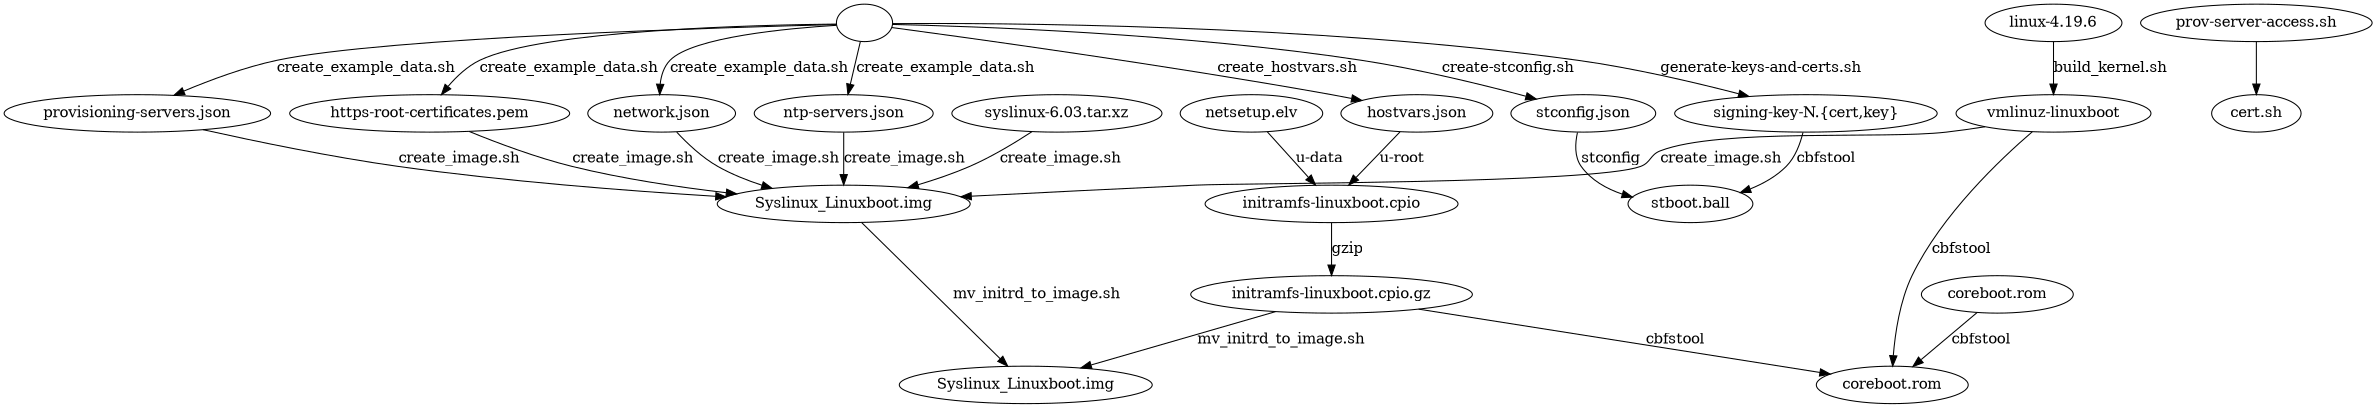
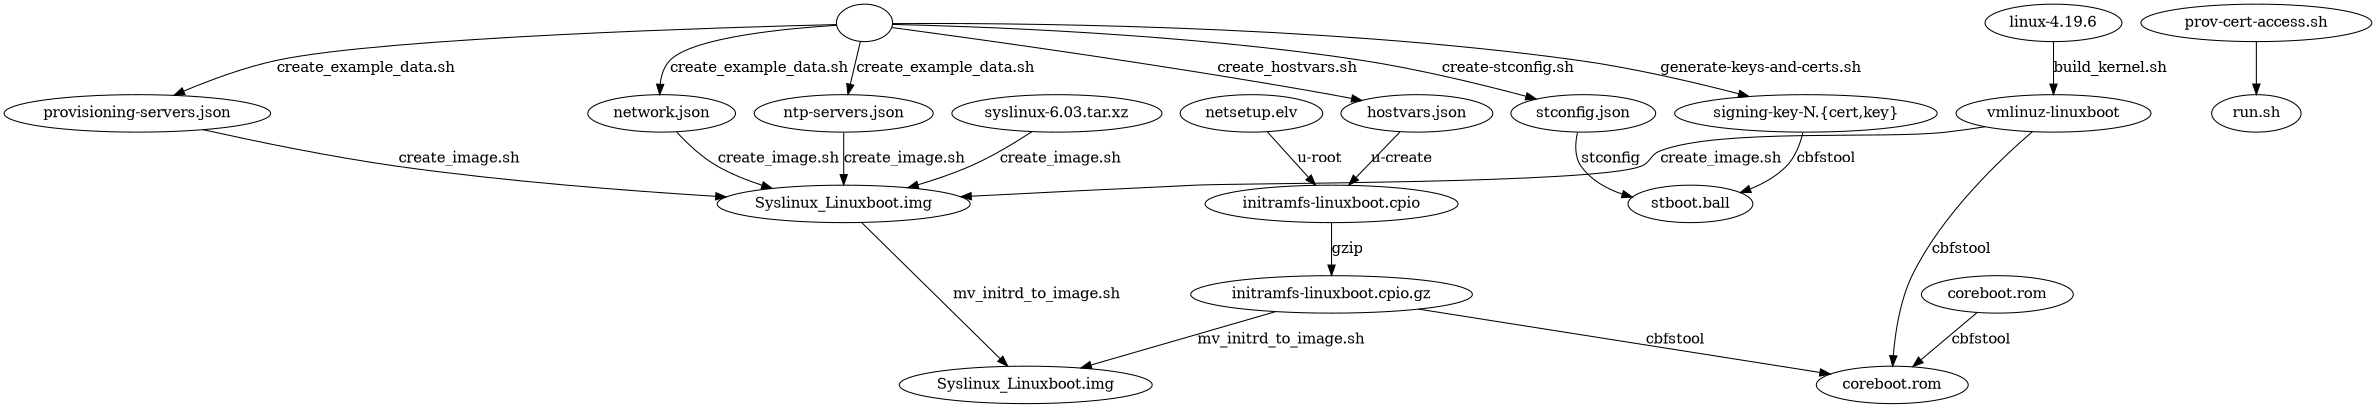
(2256, 23) -> (2256, 23)
(430, 113) -> none
(2256, 113) -> (2256, 113)
(1320, 159) -> (1320, 159)
(1402, 159) -> (1402, 159)
